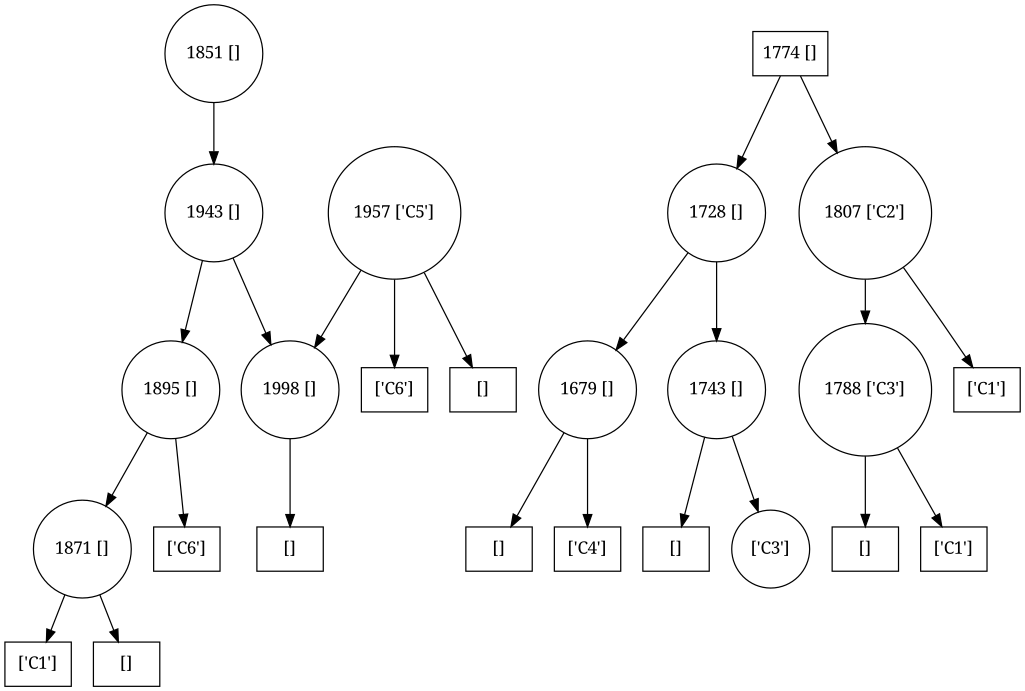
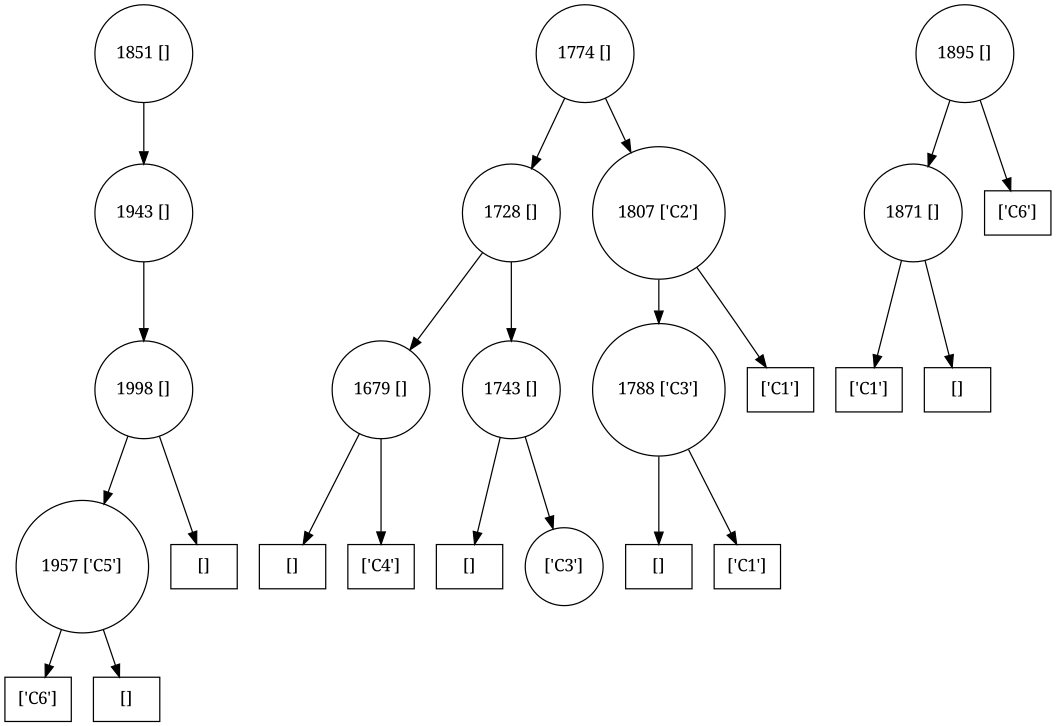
(790, 54) -> (585, 54)
(194, 295) -> none
(341, 304) -> (118, 464)
